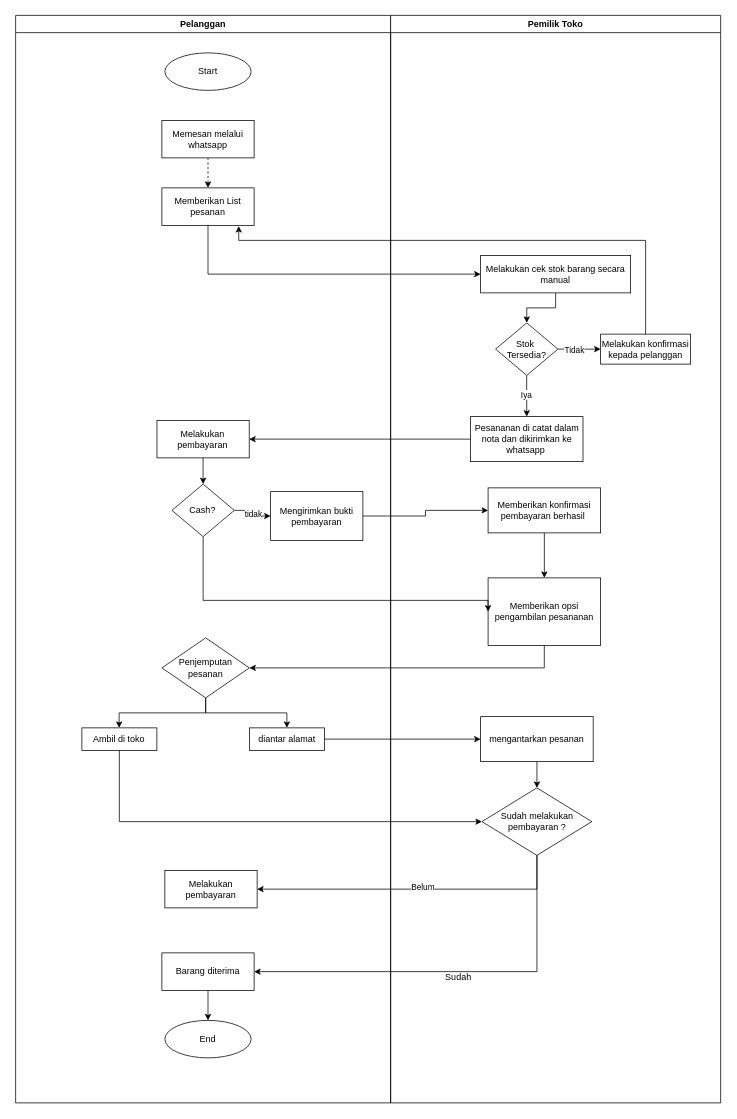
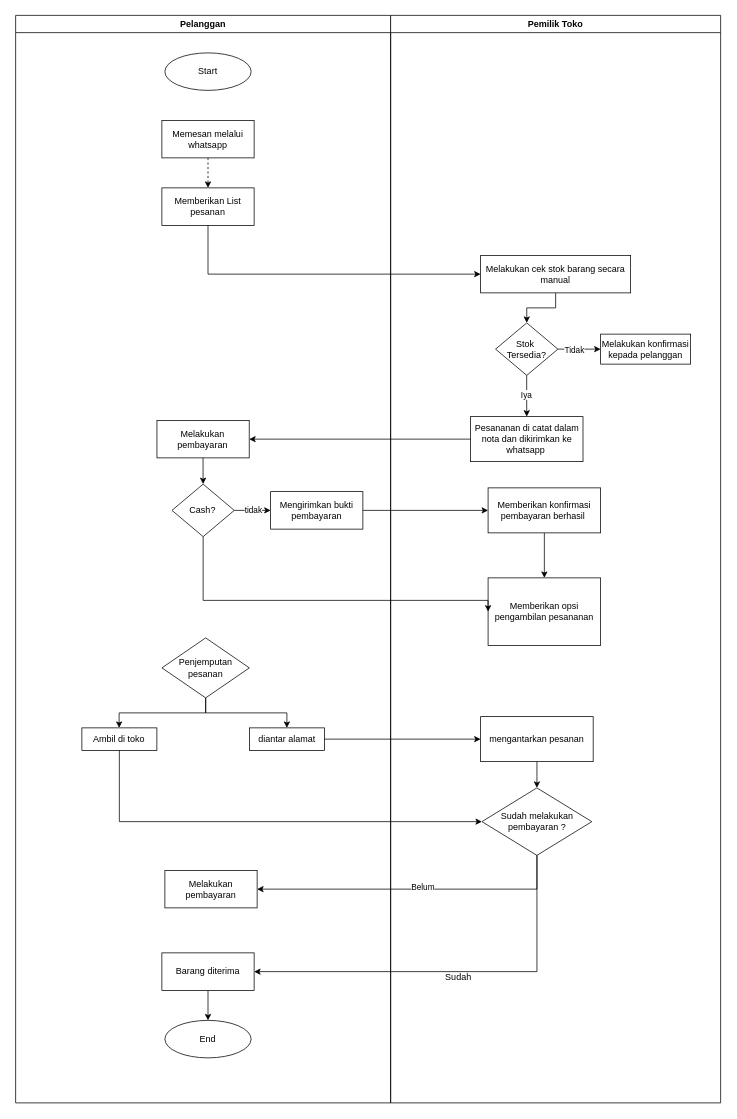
(484, 240) -> none
(317, 516) -> (317, 510)
(544, 658) -> none
